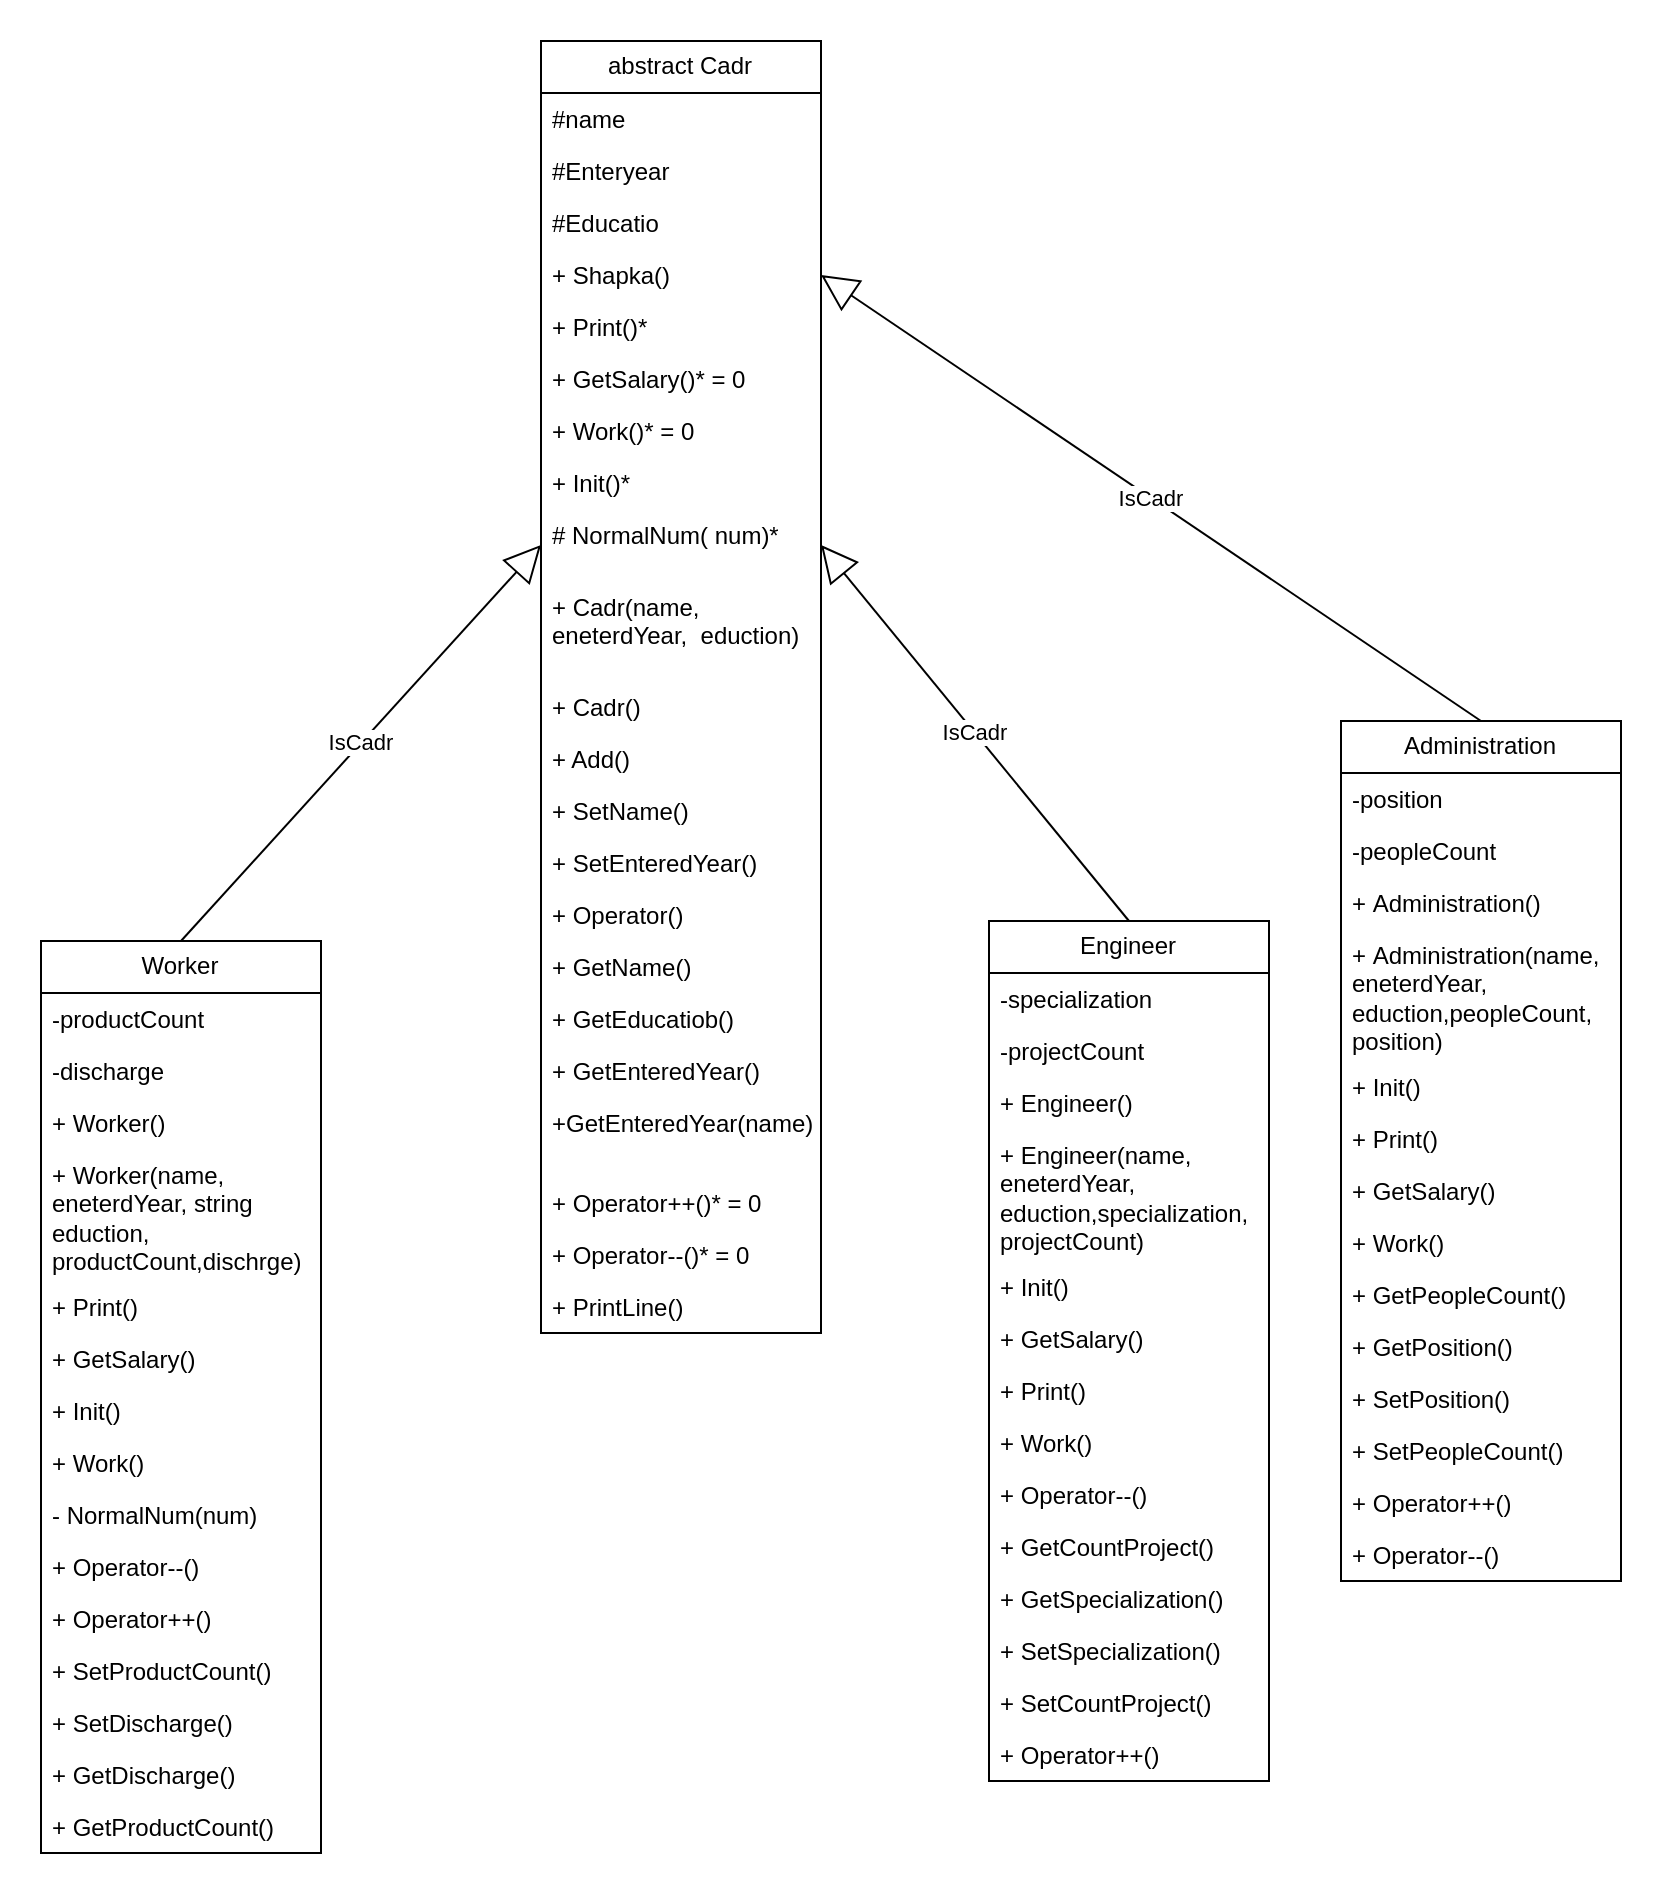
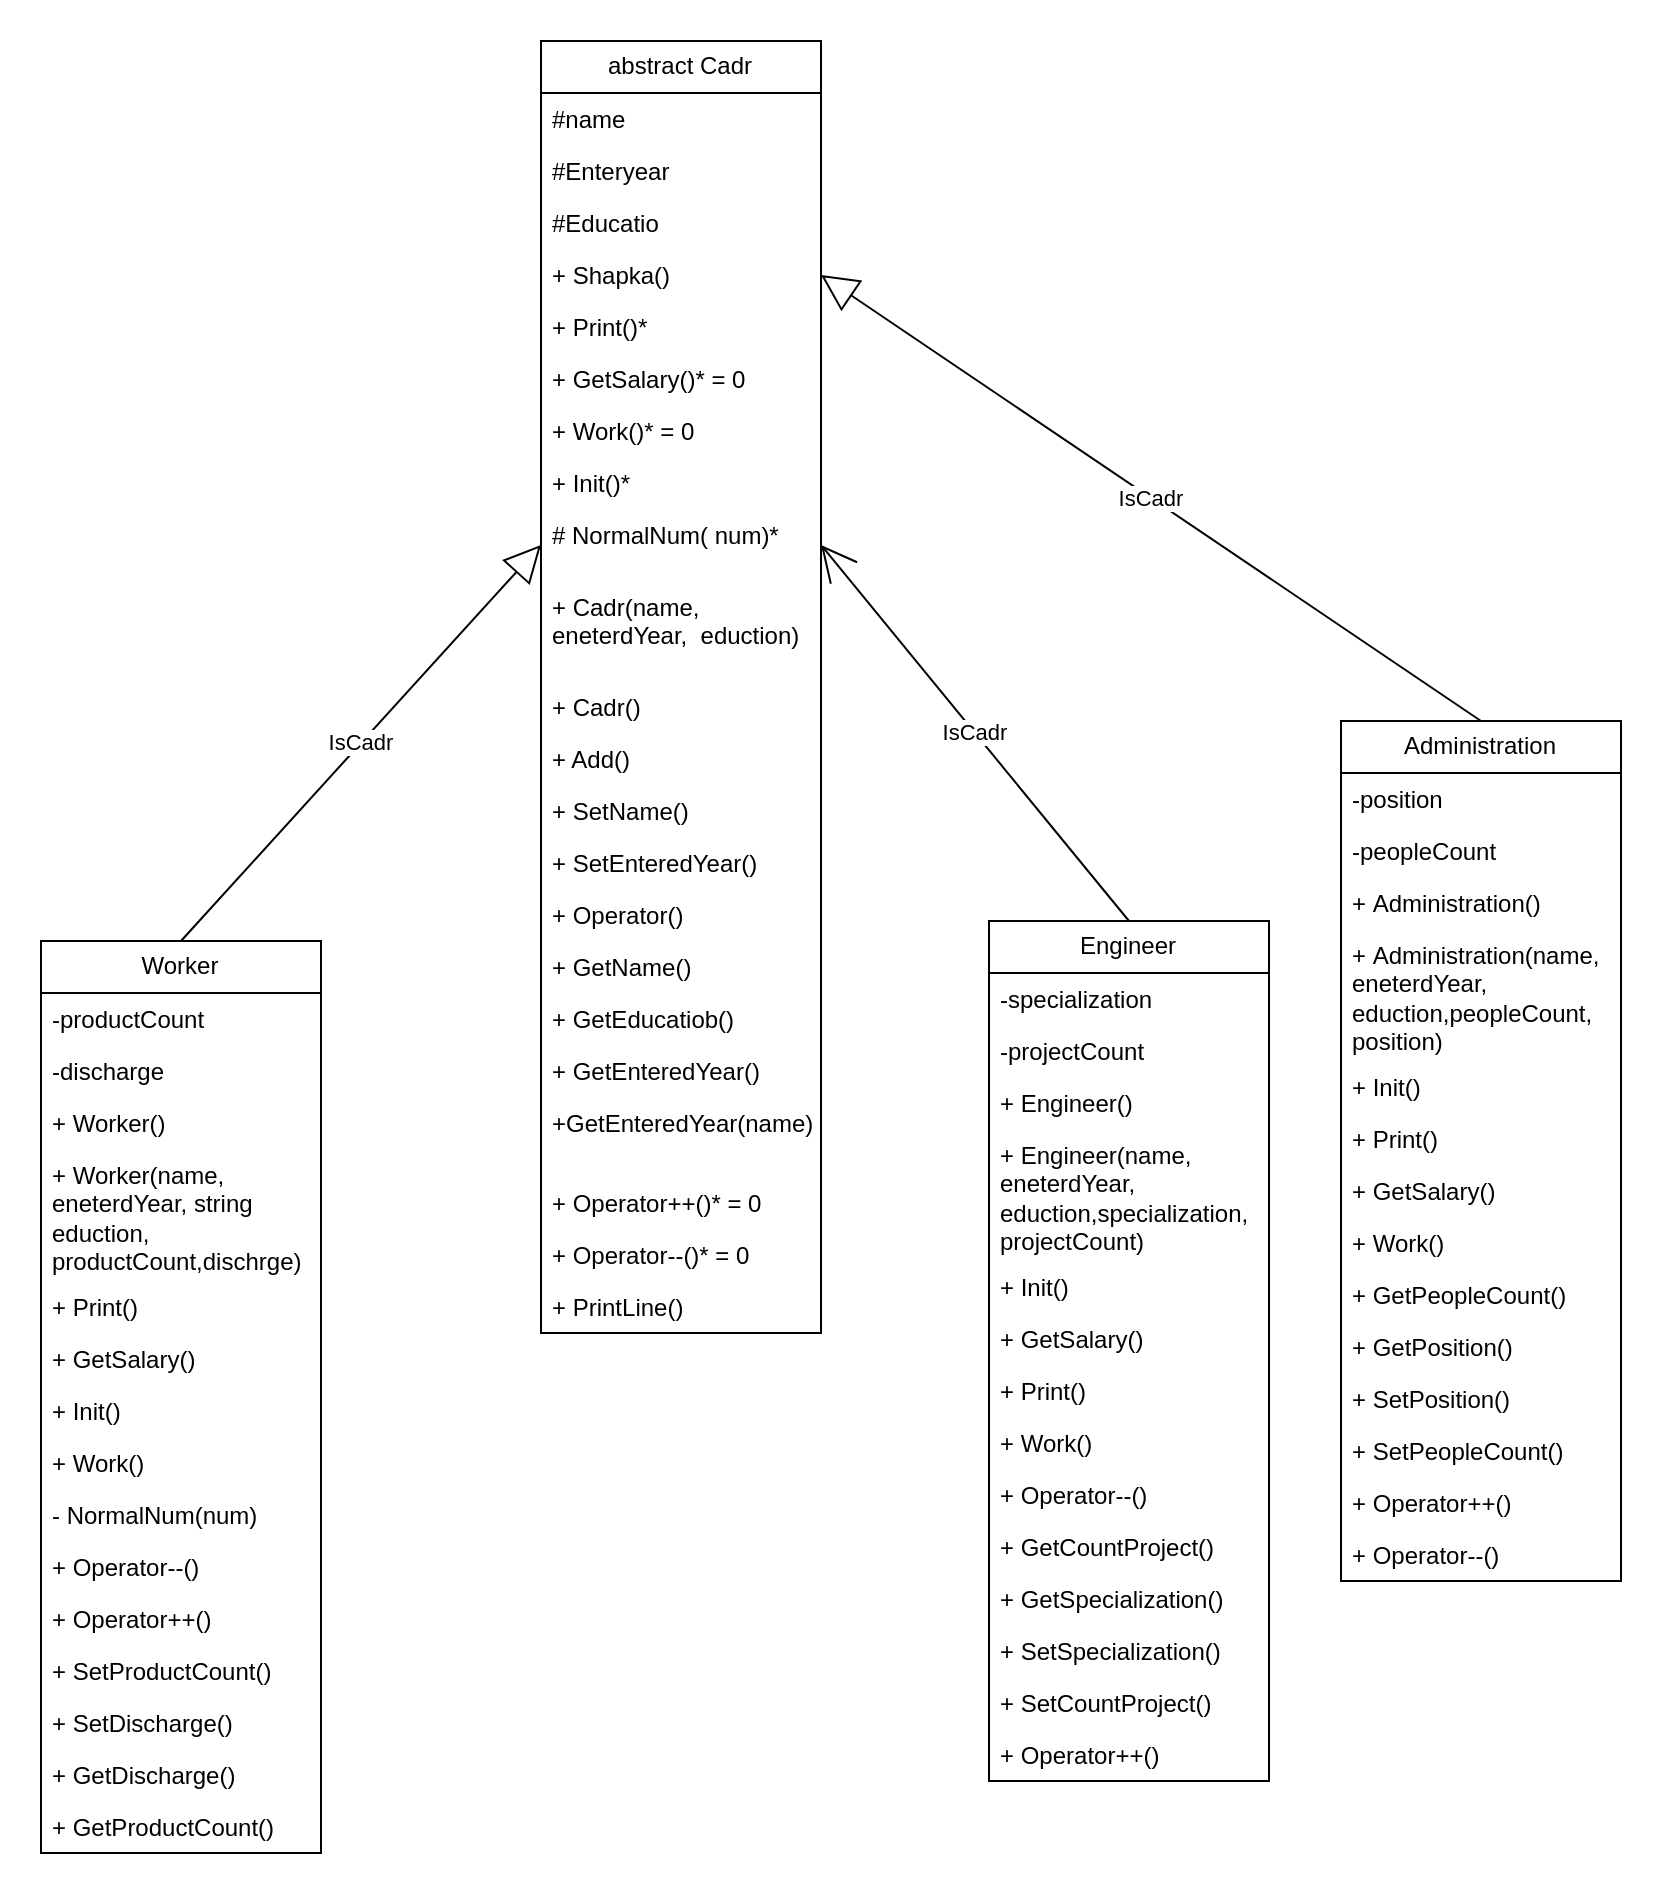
(845, 574) -> (835, 562)
